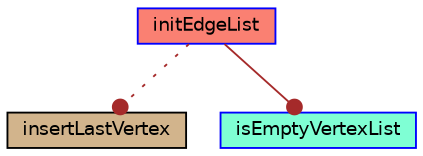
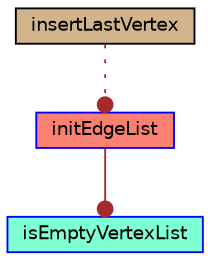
(157, 73) -> (105, 71)
